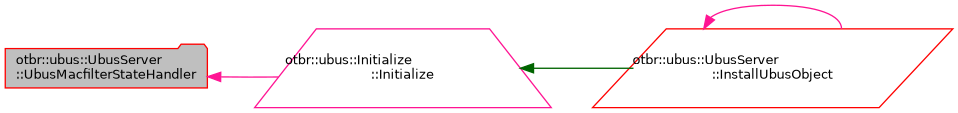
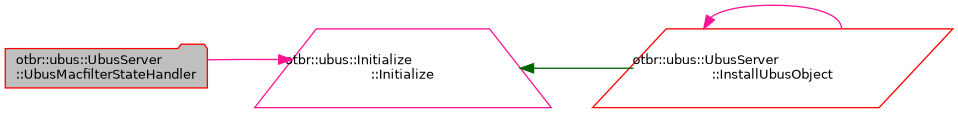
(250, 77) -> (243, 59)
